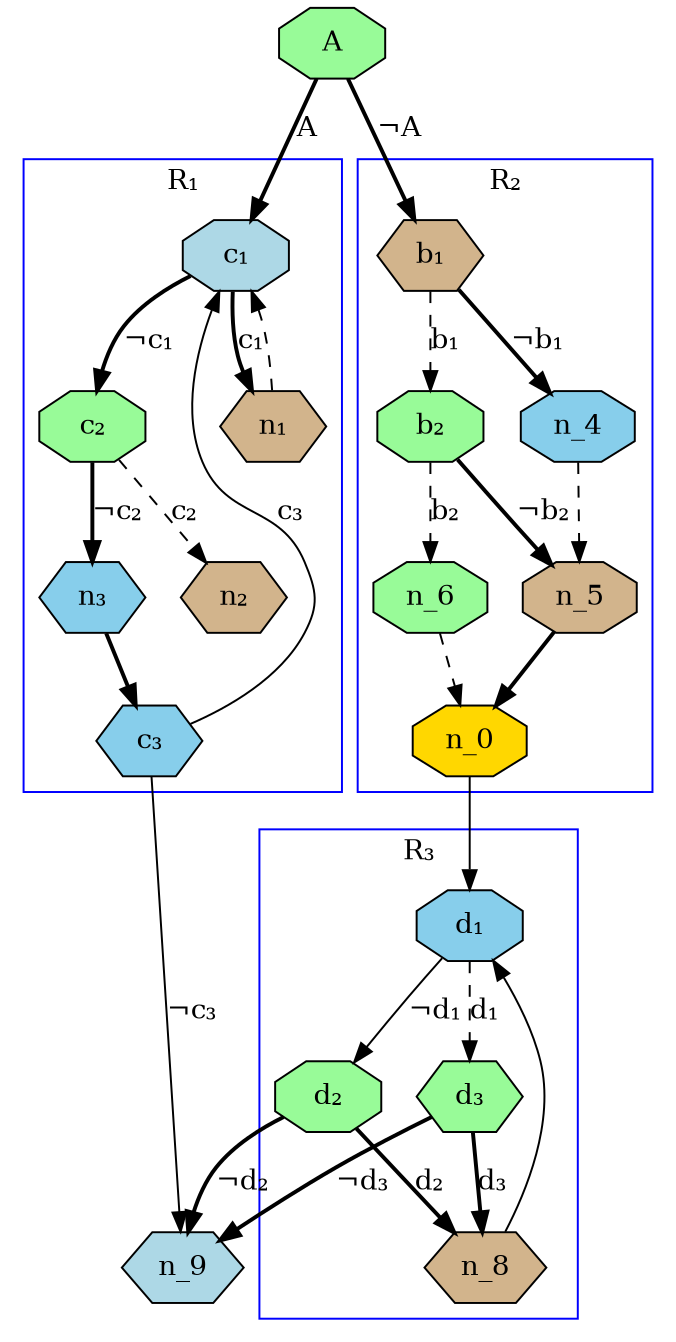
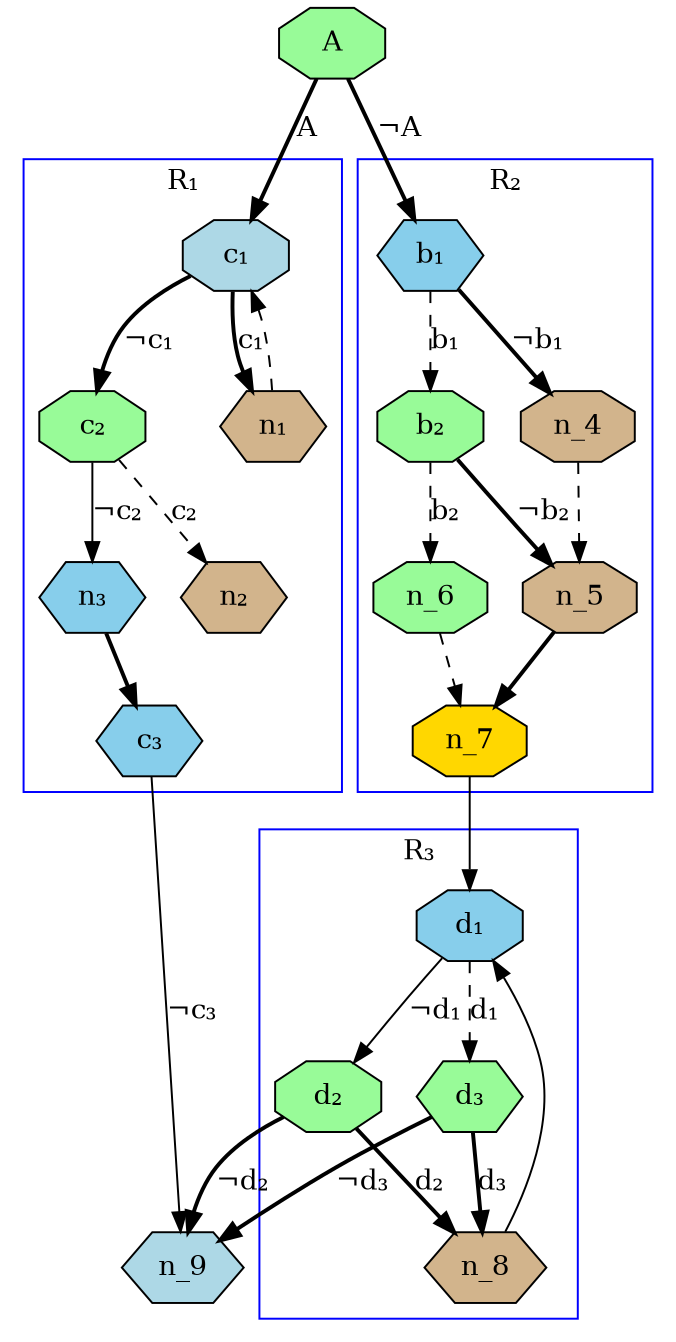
(430, 255) -> (430, 255)
(578, 426) -> (578, 426)
(92, 502) -> (92, 502)
(282, 530) -> none
(470, 741) -> (470, 741)
